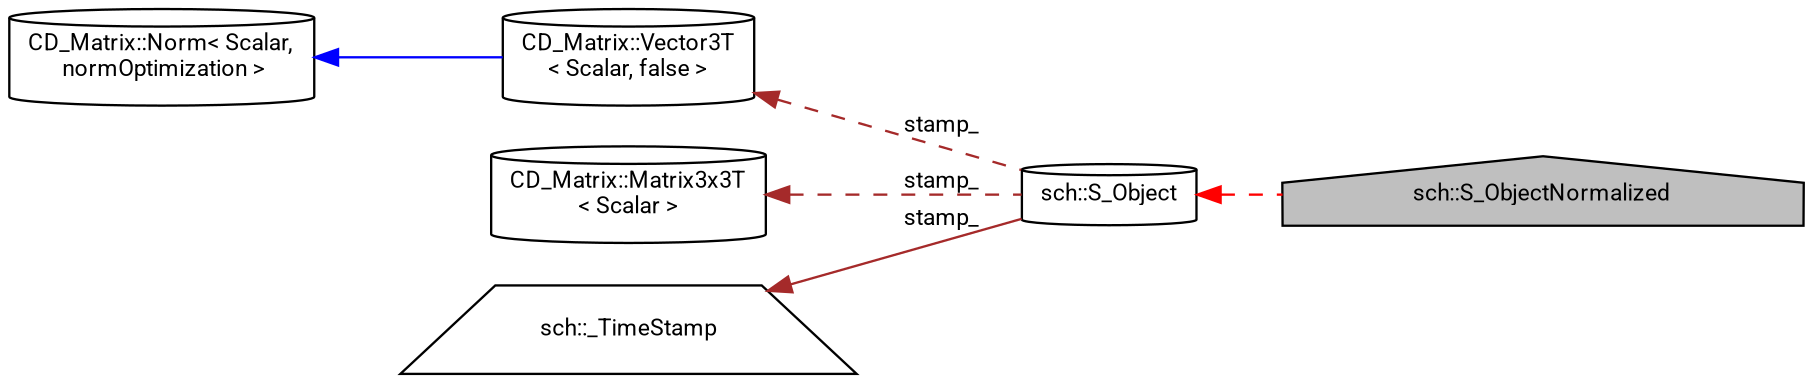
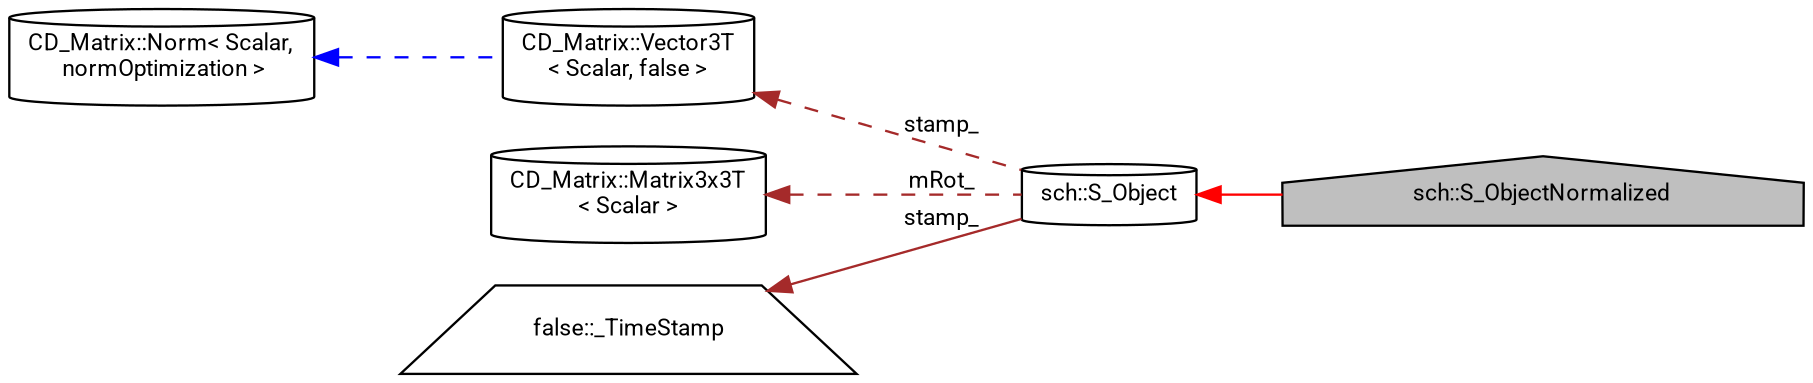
(421, 57) -> (421, 57)
(939, 182) -> (939, 182)
(1252, 195) -> (1252, 195)
(628, 330) -> (628, 330)
